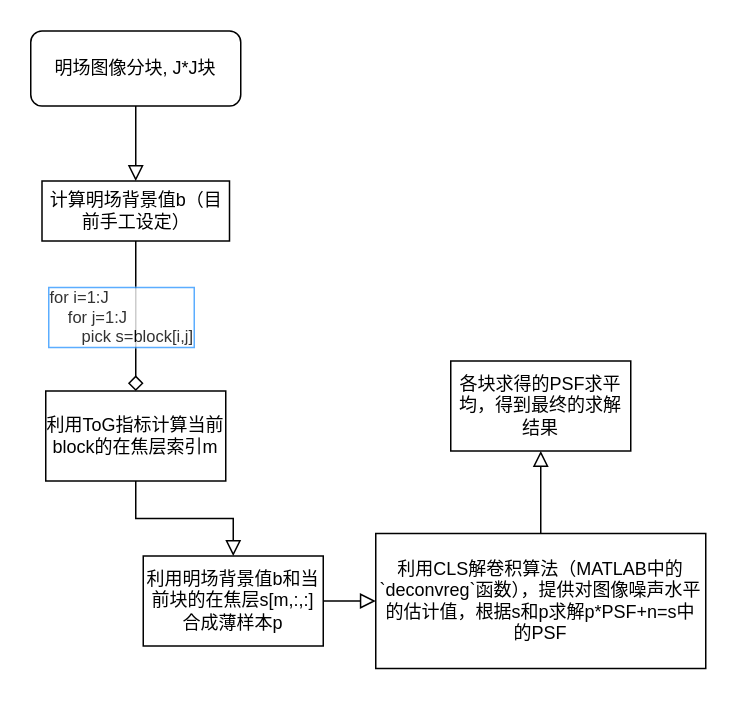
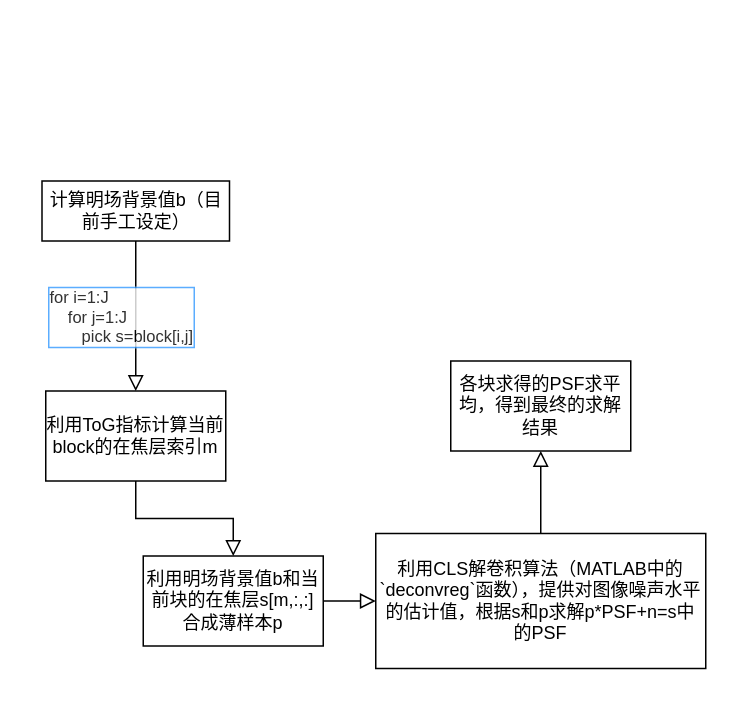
(136, 68) -> none
(136, 135) -> none
(136, 374) -> (136, 374)
